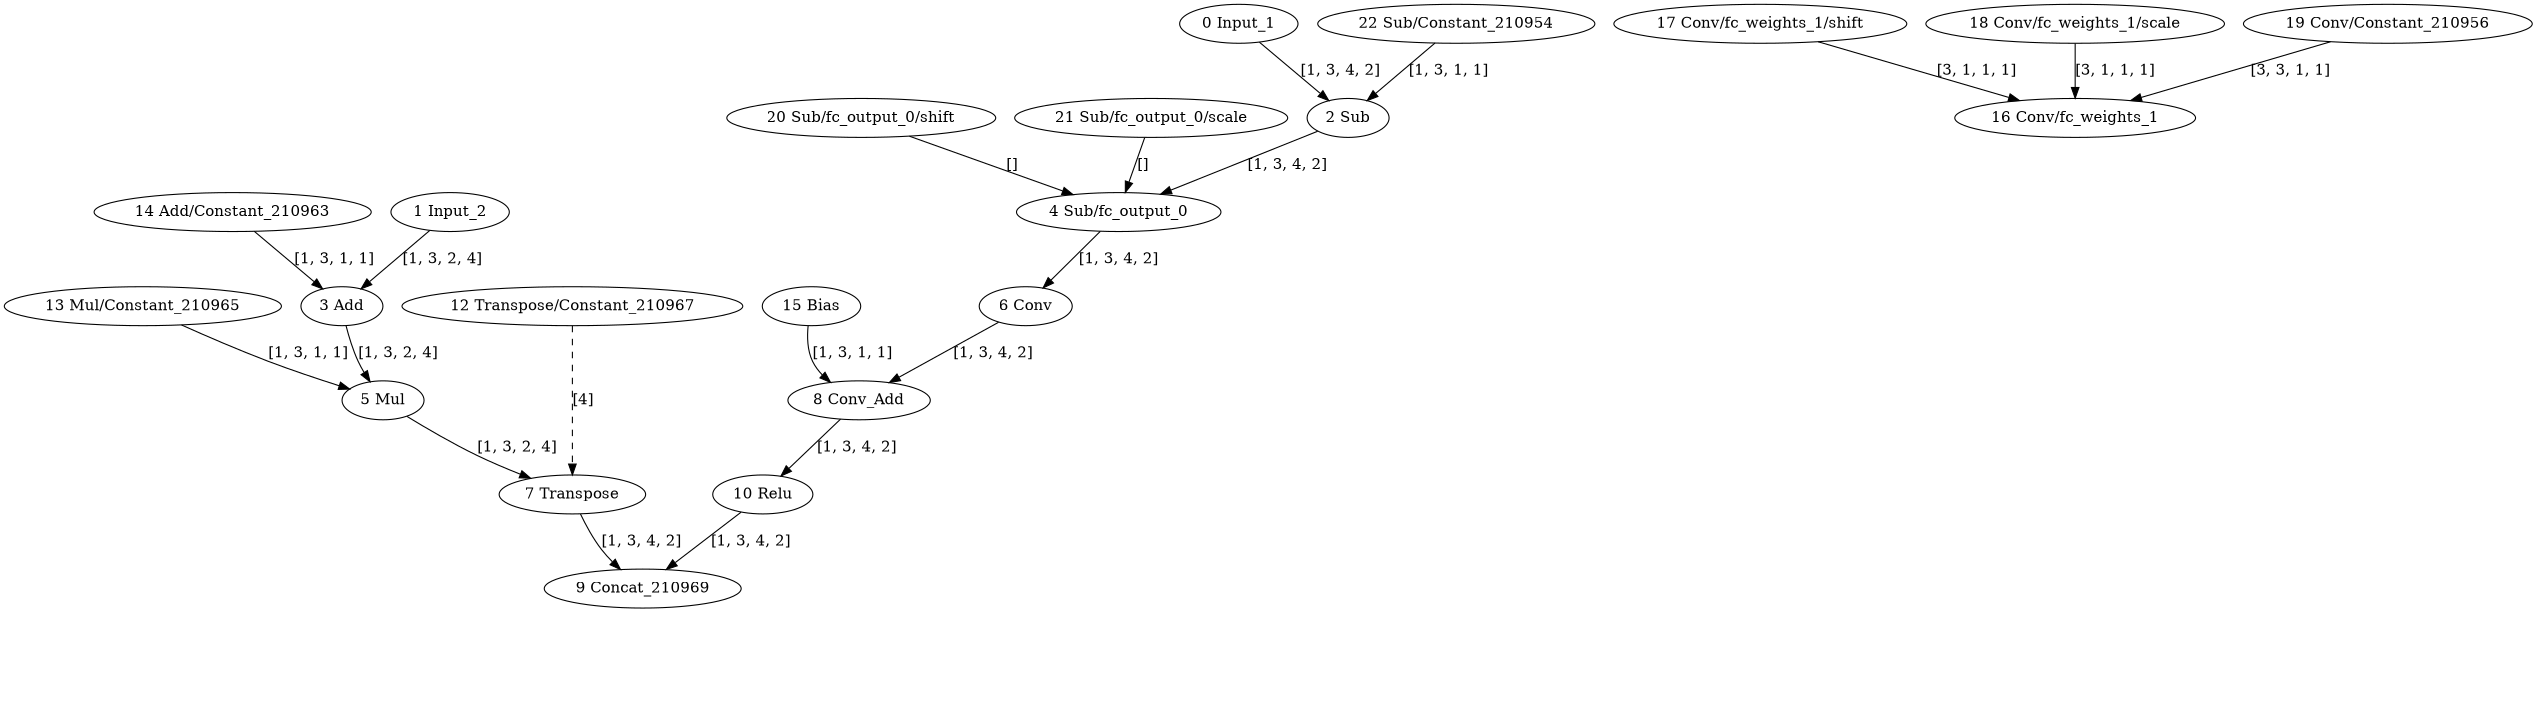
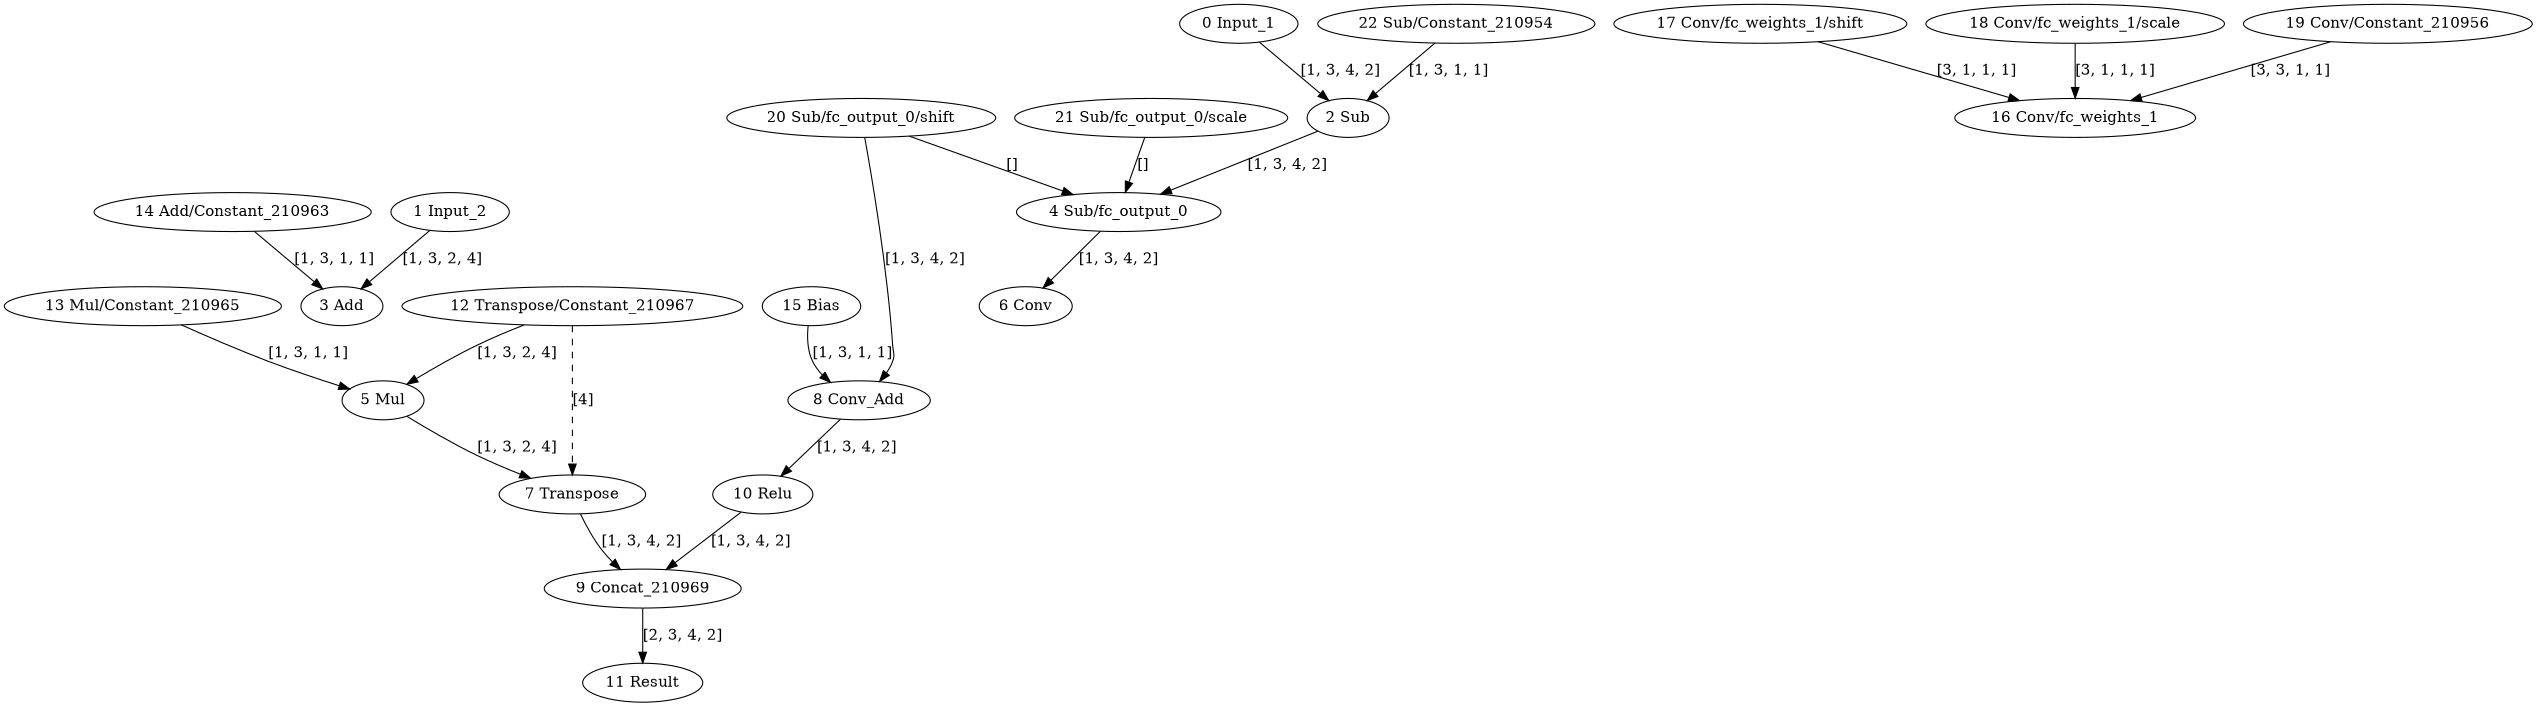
(353, 350) -> (469, 349)
(949, 350) -> (883, 256)
none -> (643, 683)
